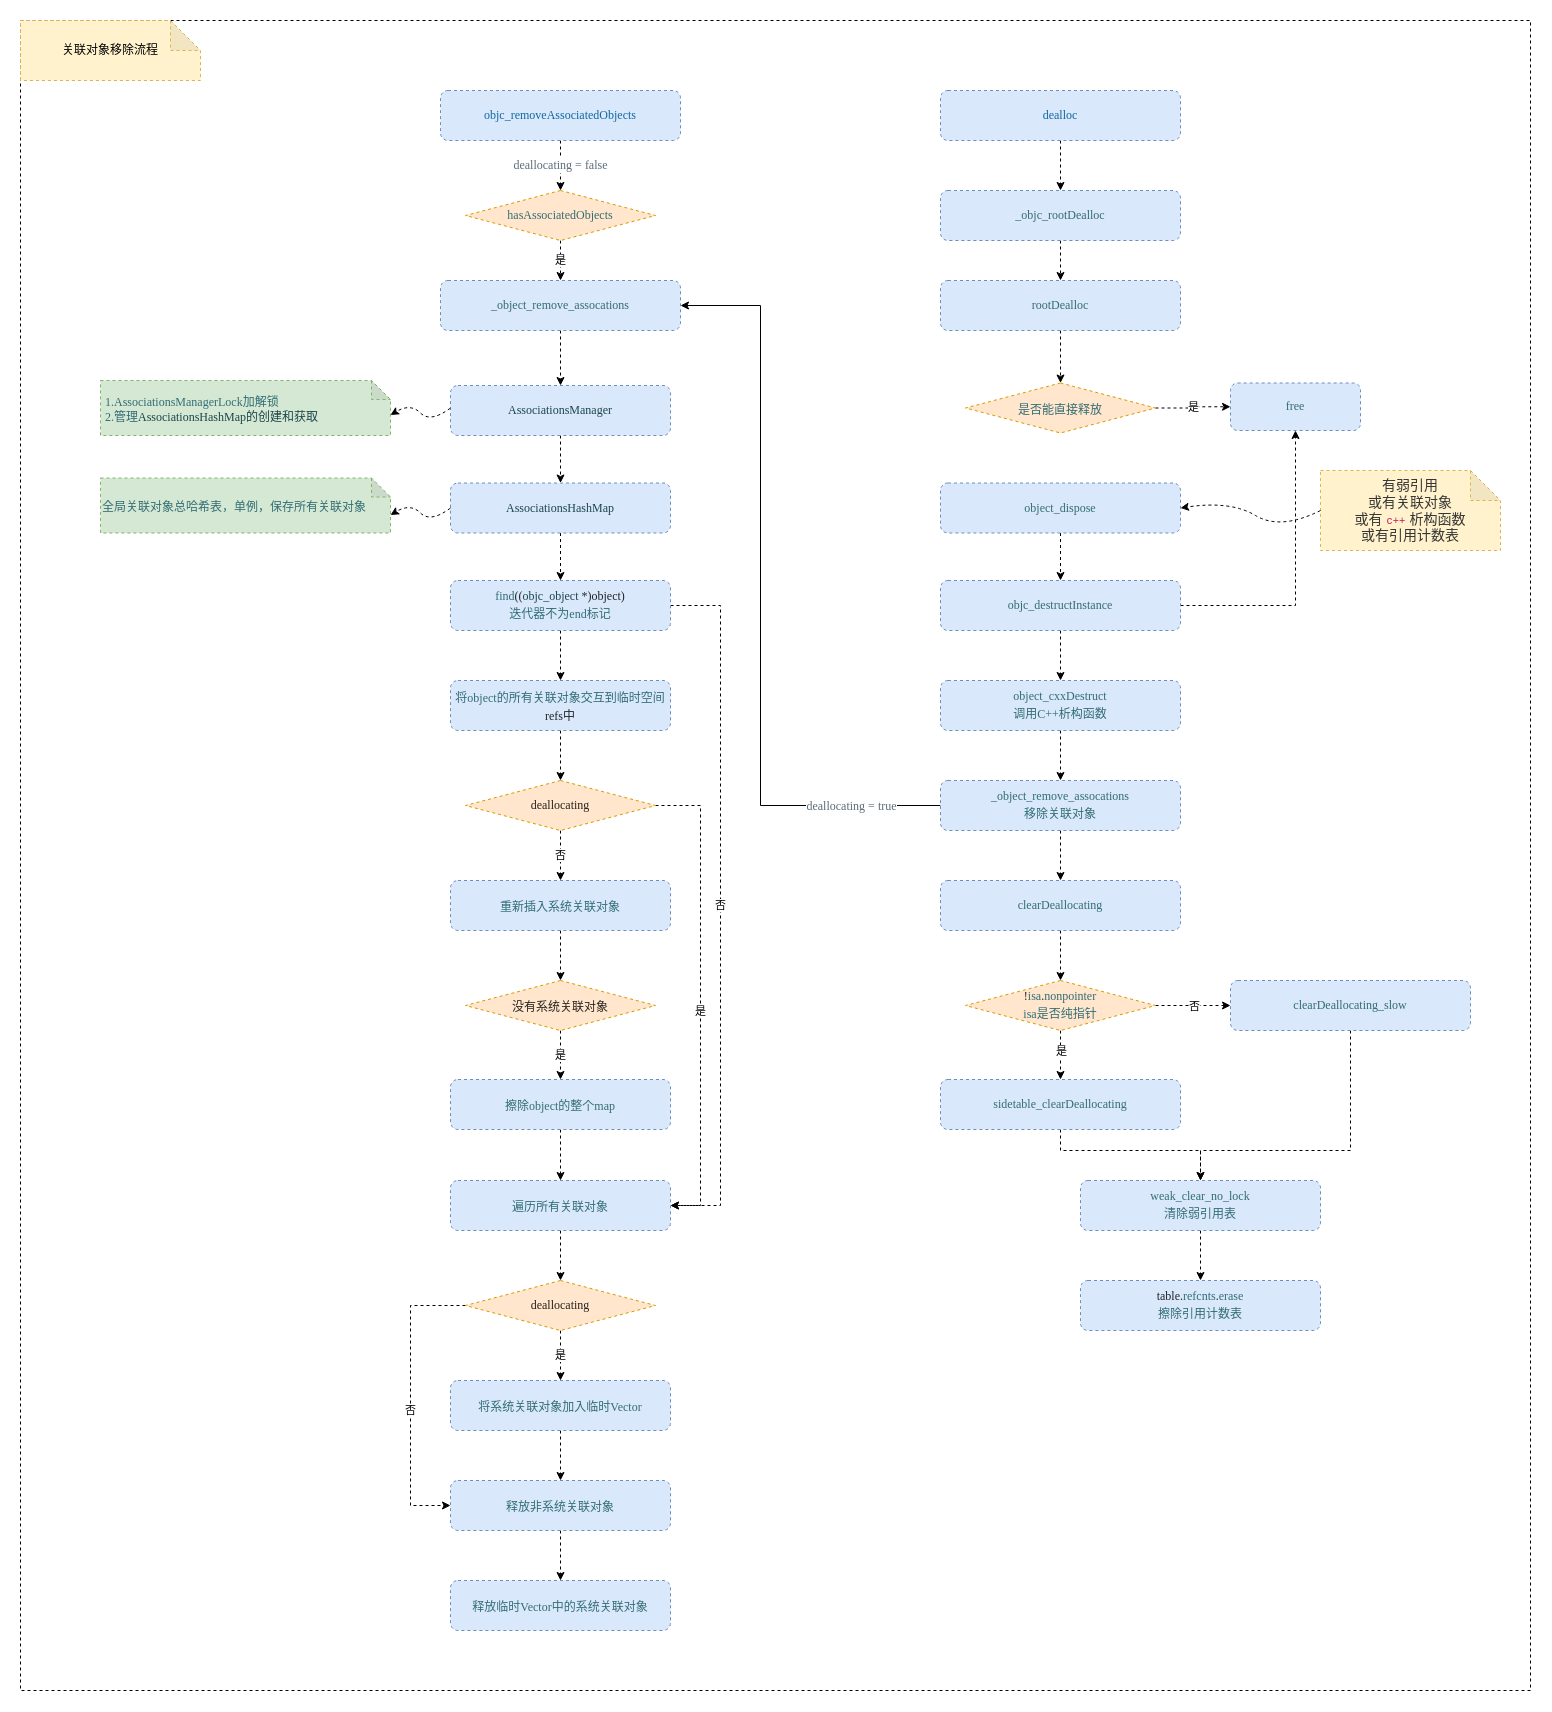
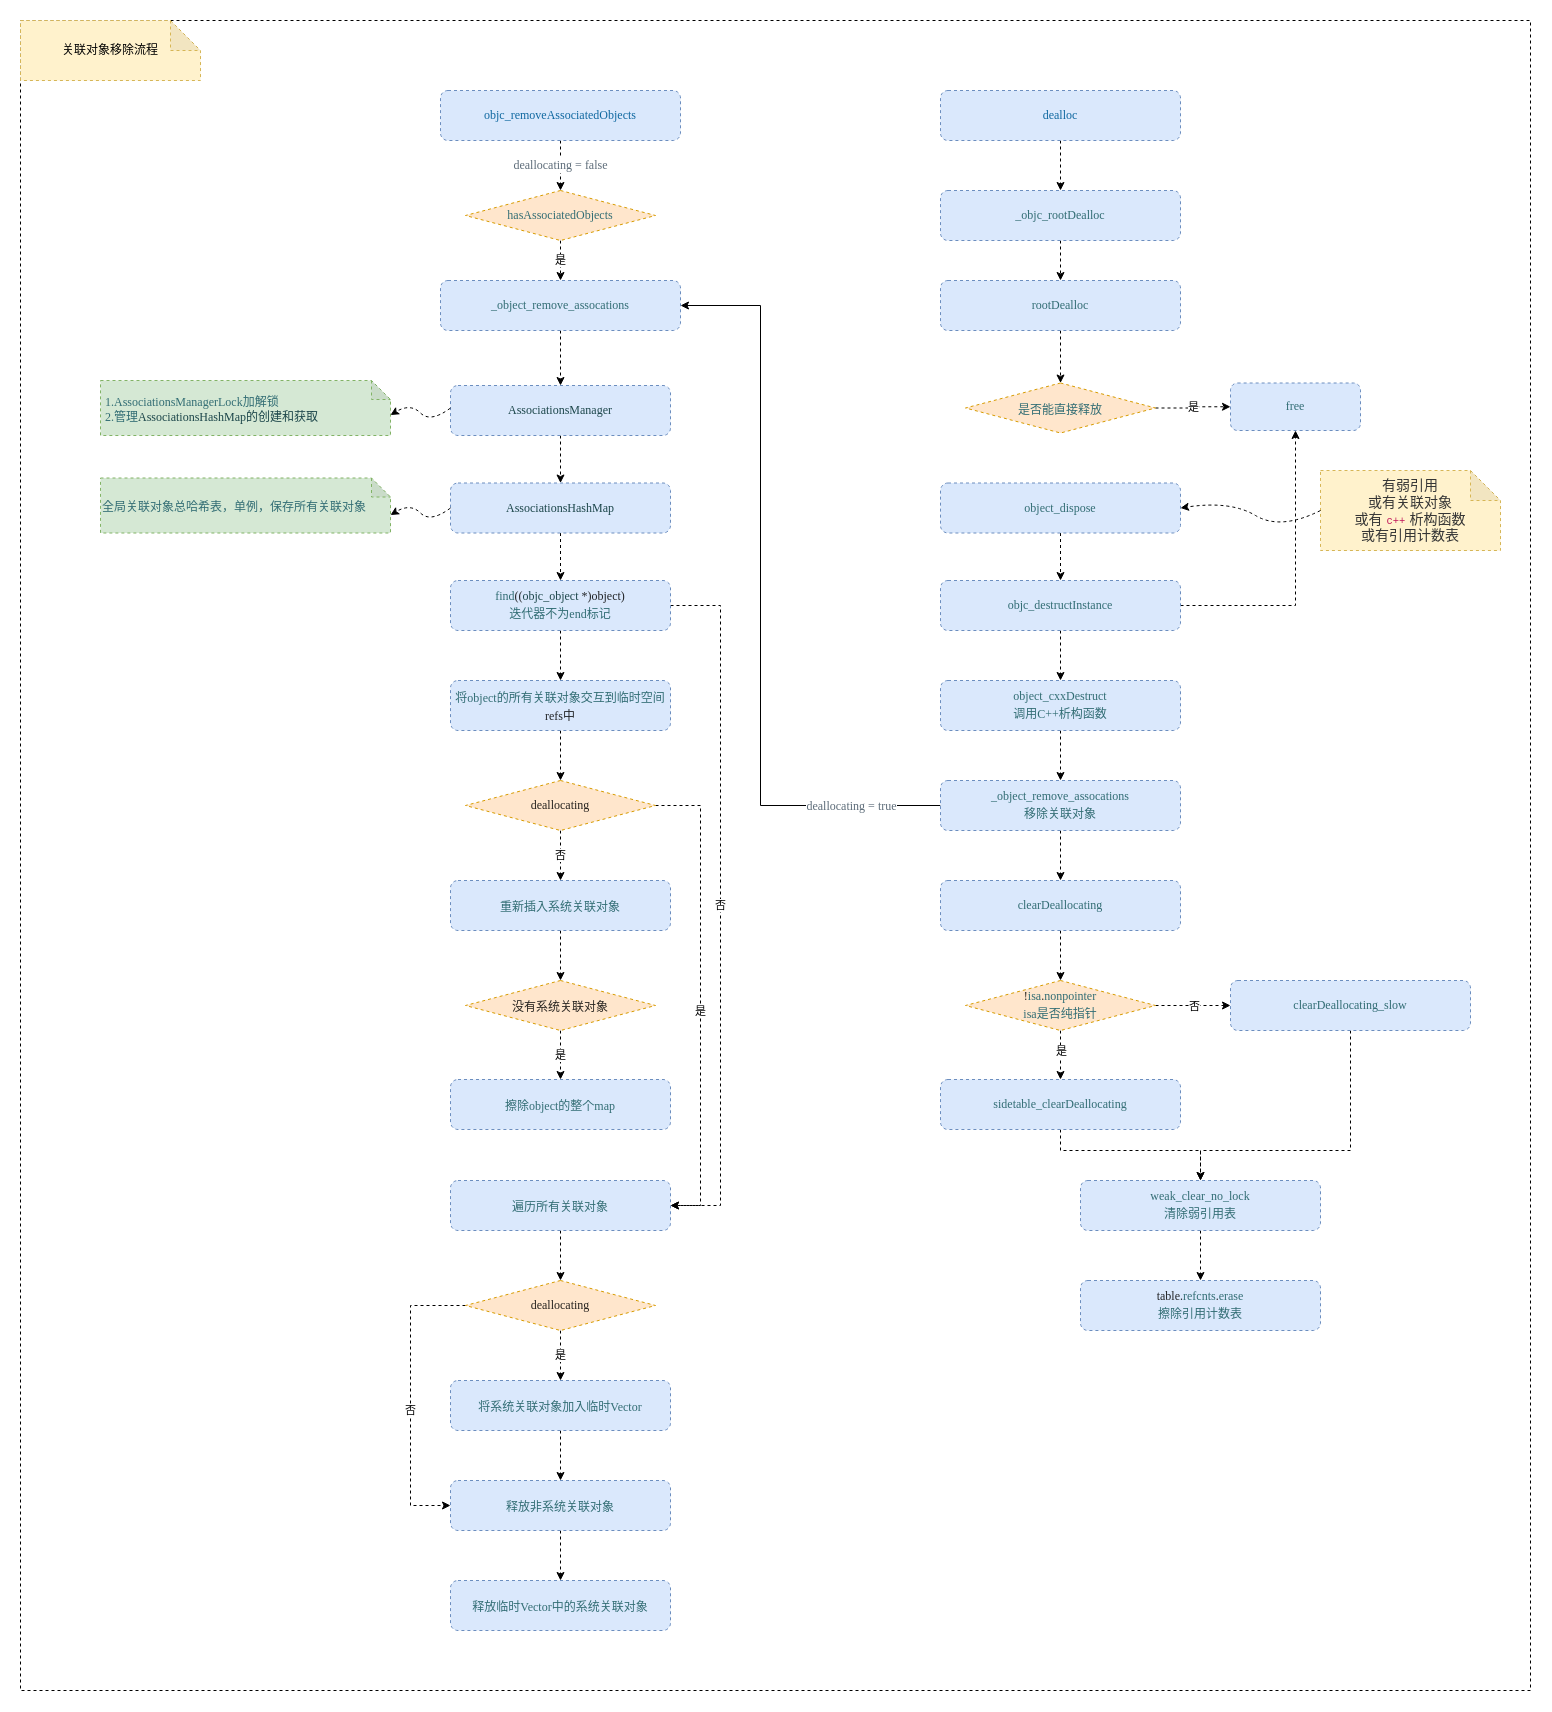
(561, 1152) -> none
